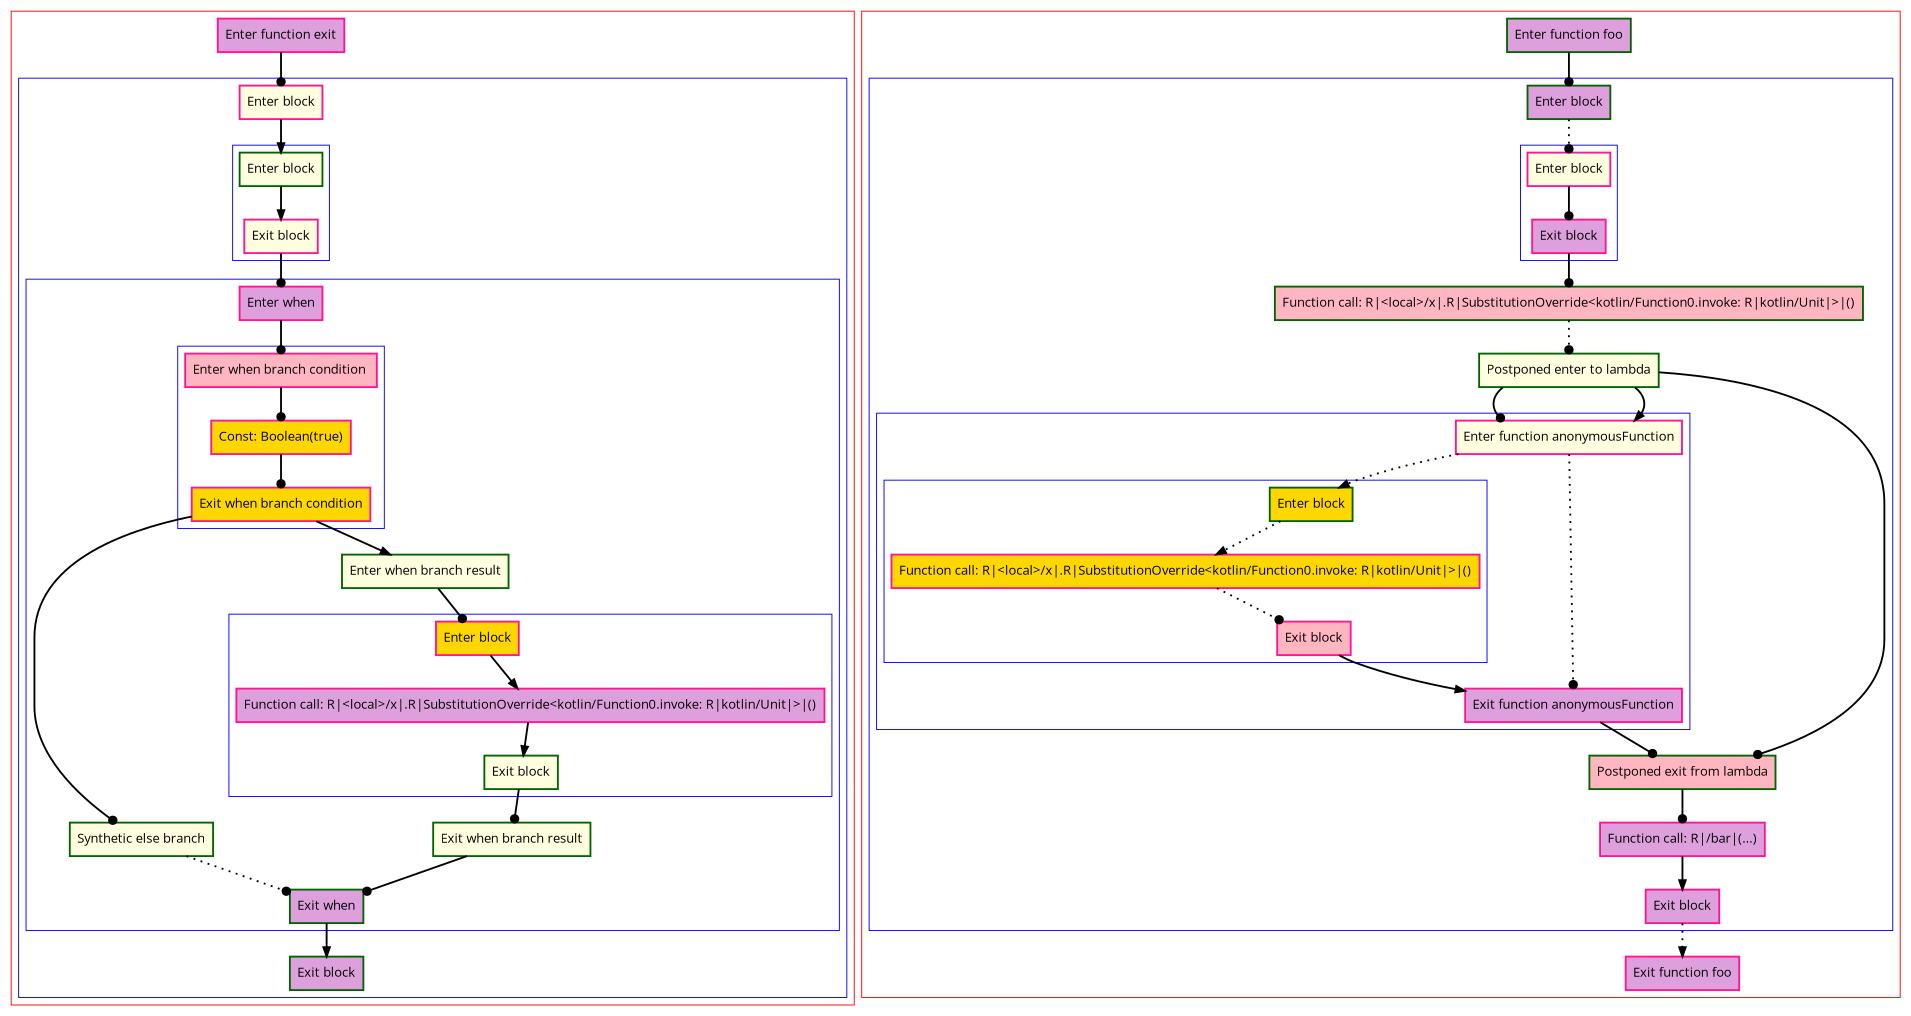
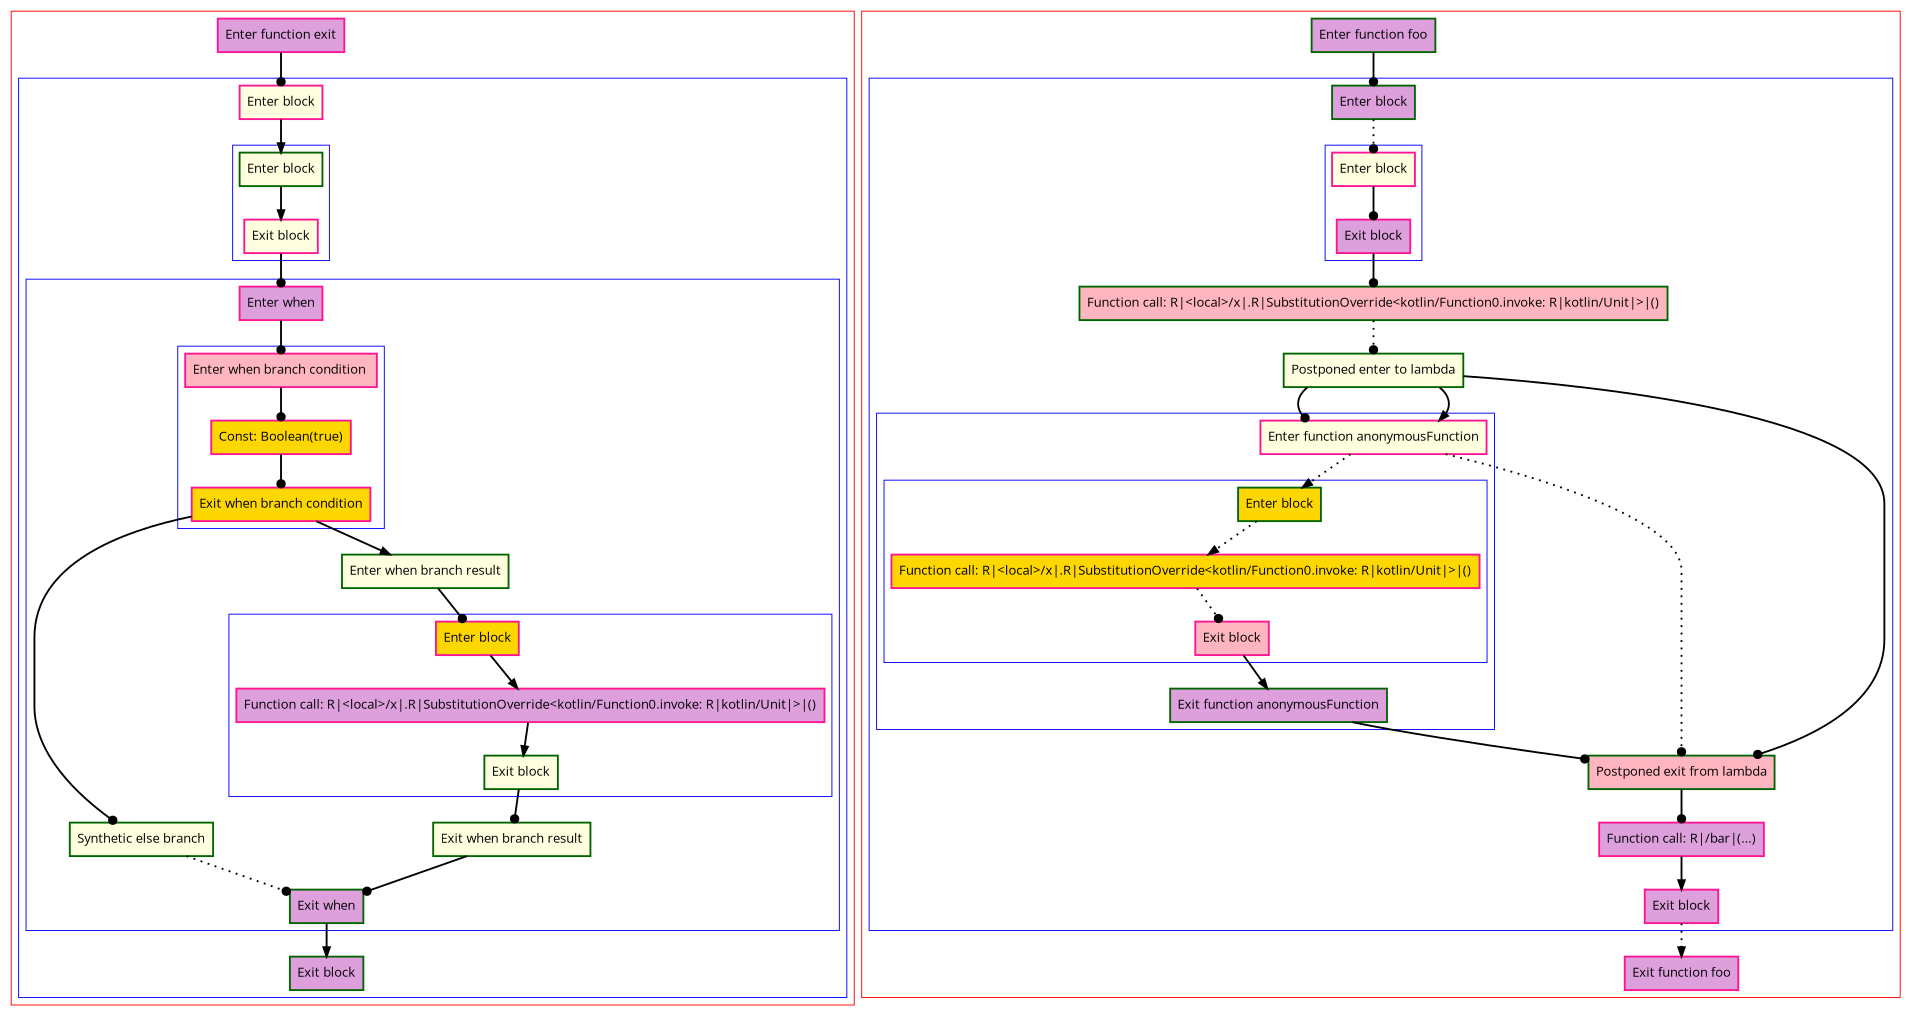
(1571, 567) -> (1655, 532)
(1574, 705) -> (1279, 705)
